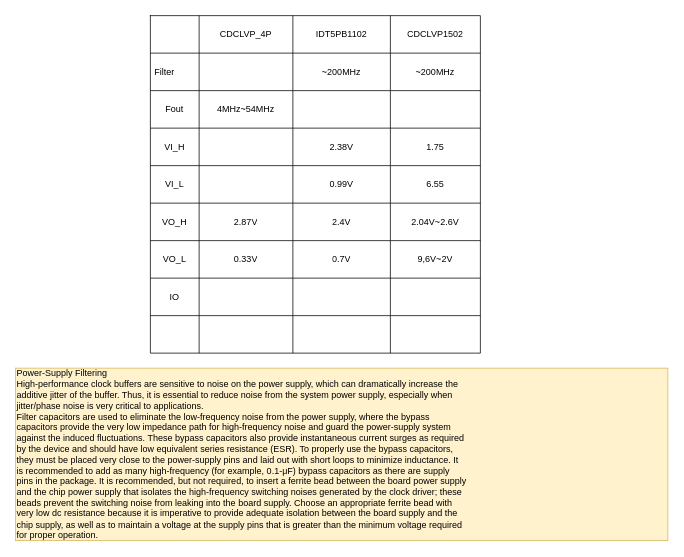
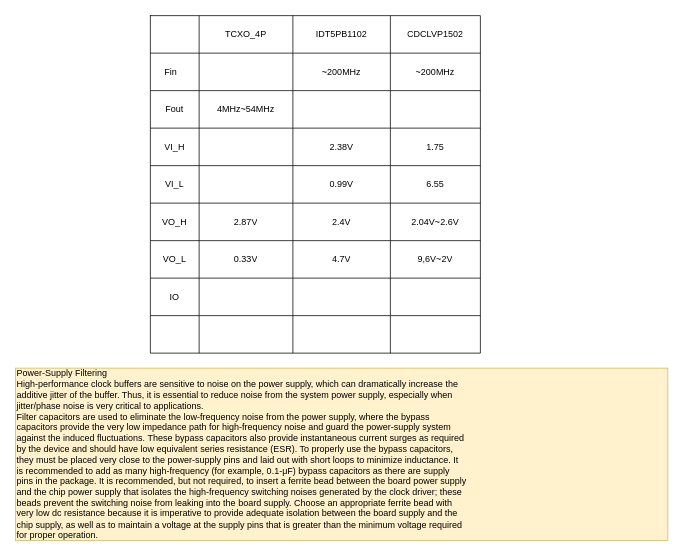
(246, 34) -> (246, 34)
(175, 72) -> (175, 72)
(342, 259) -> (342, 259)
